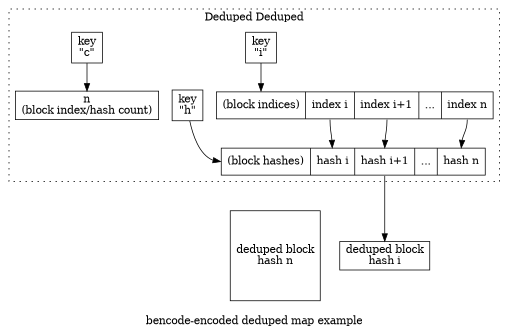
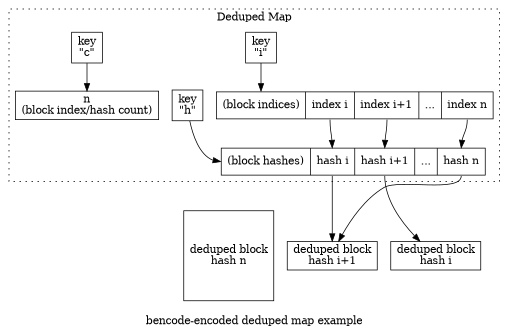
(254, 18) -> (254, 18)
none -> (332, 256)
